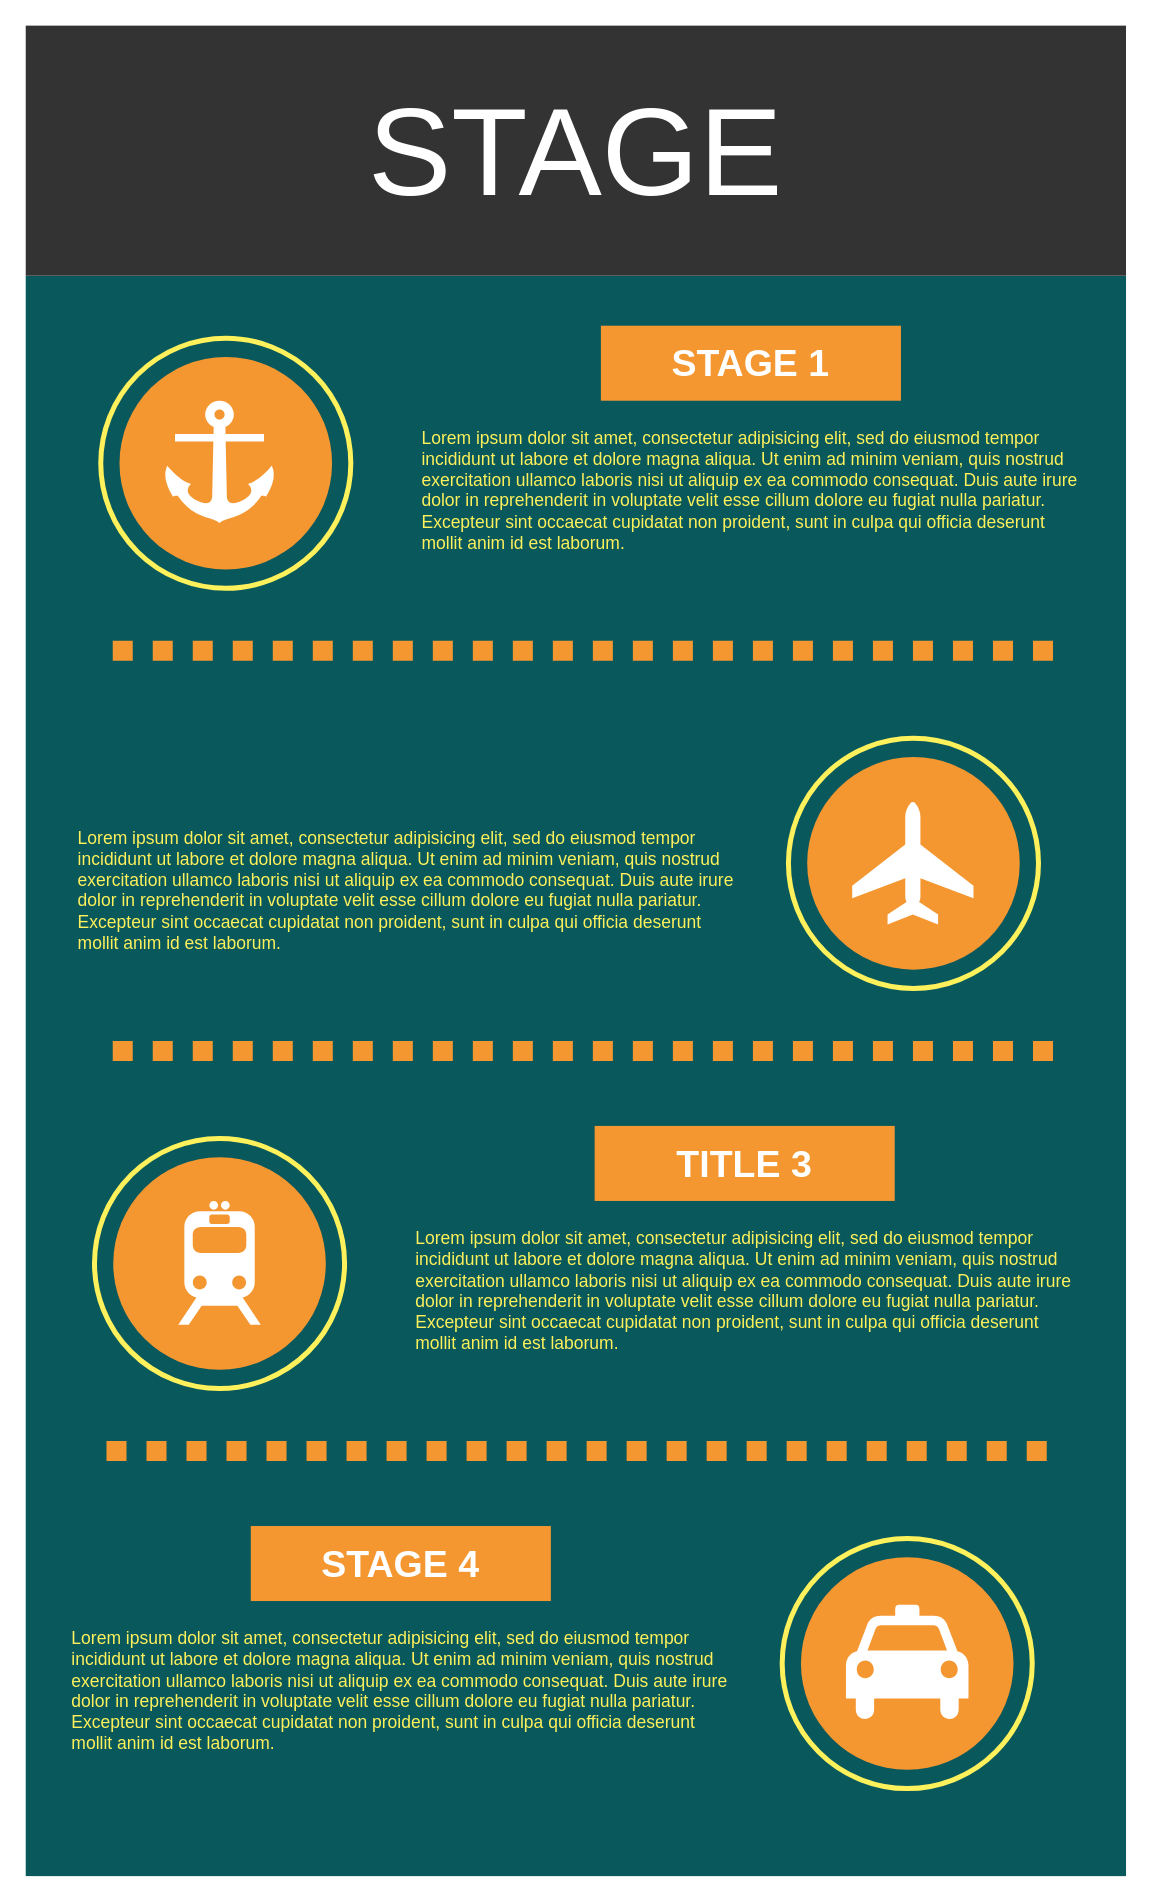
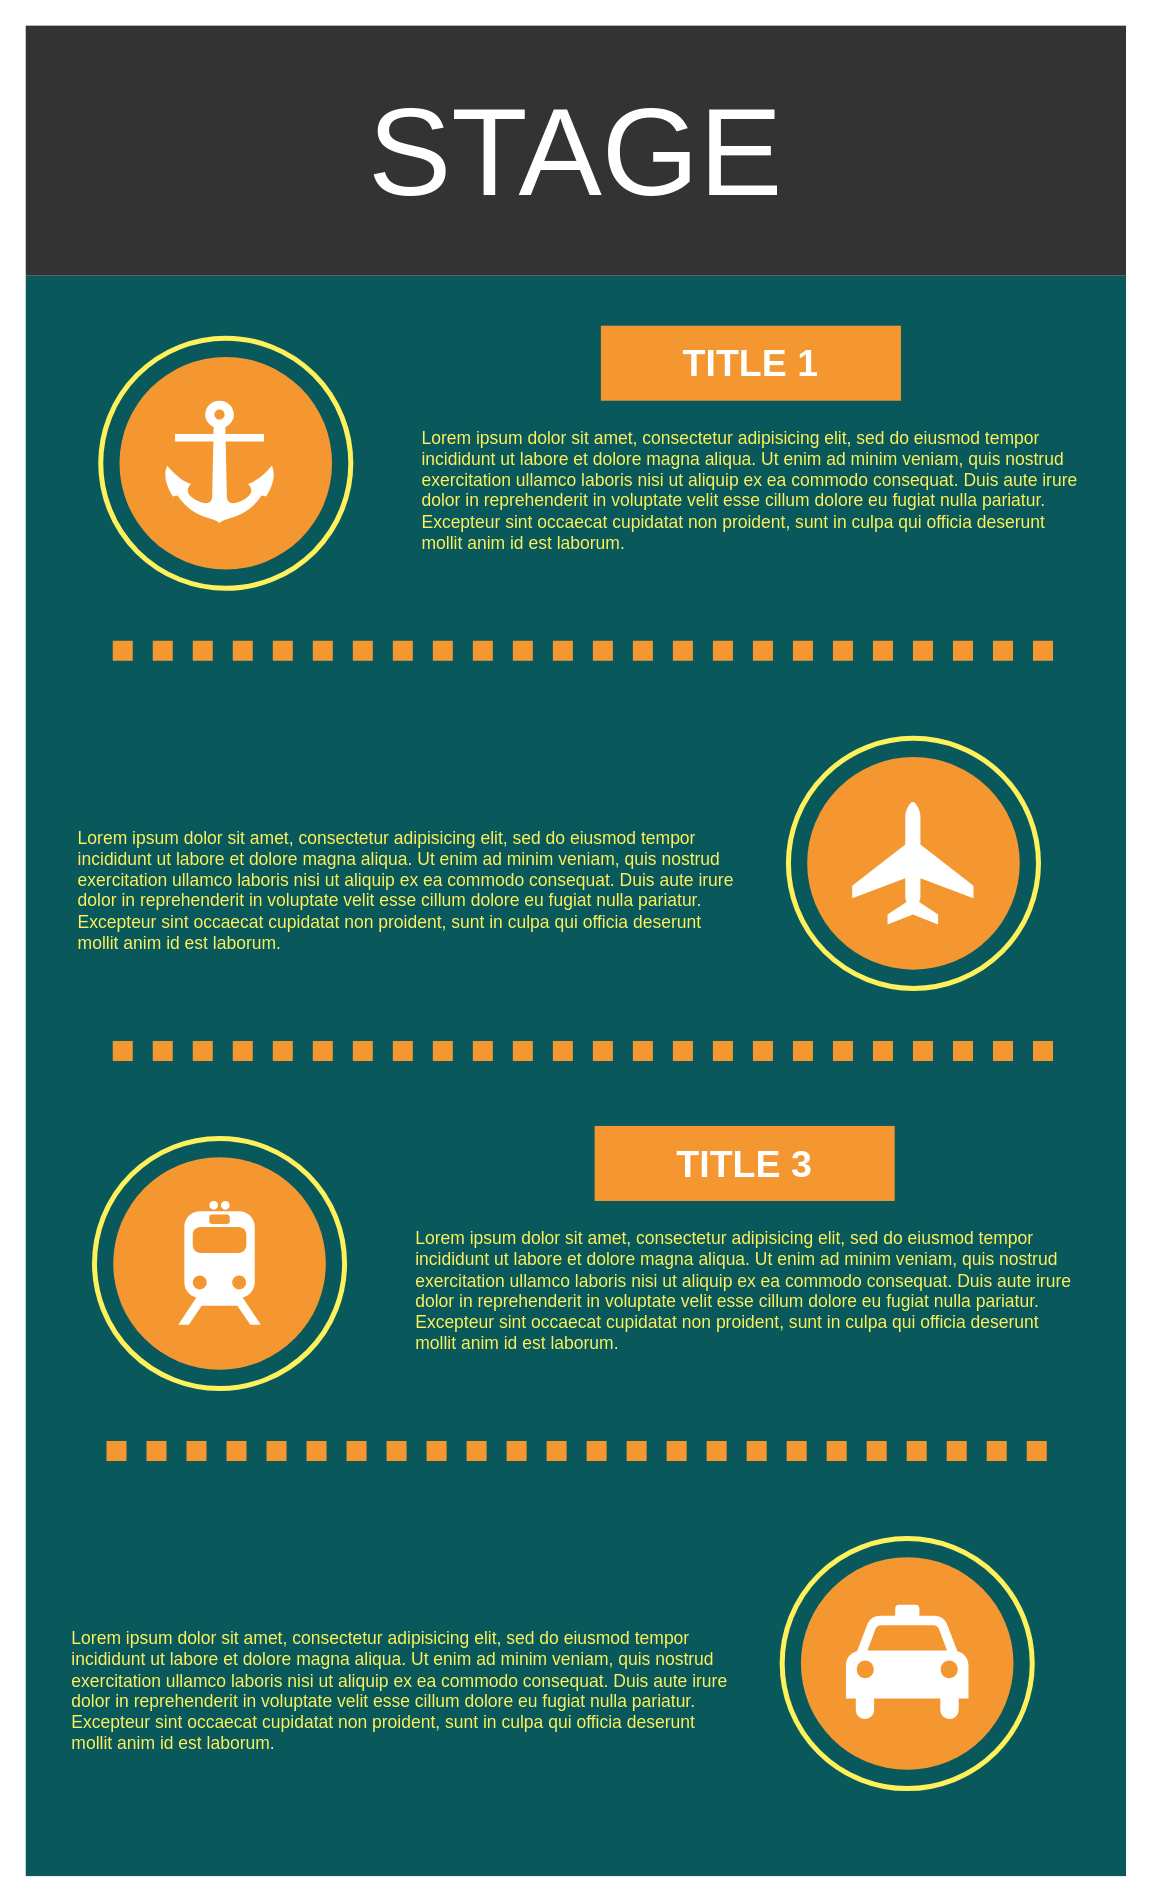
(751, 363) -> (751, 363)
(401, 1563) -> none
